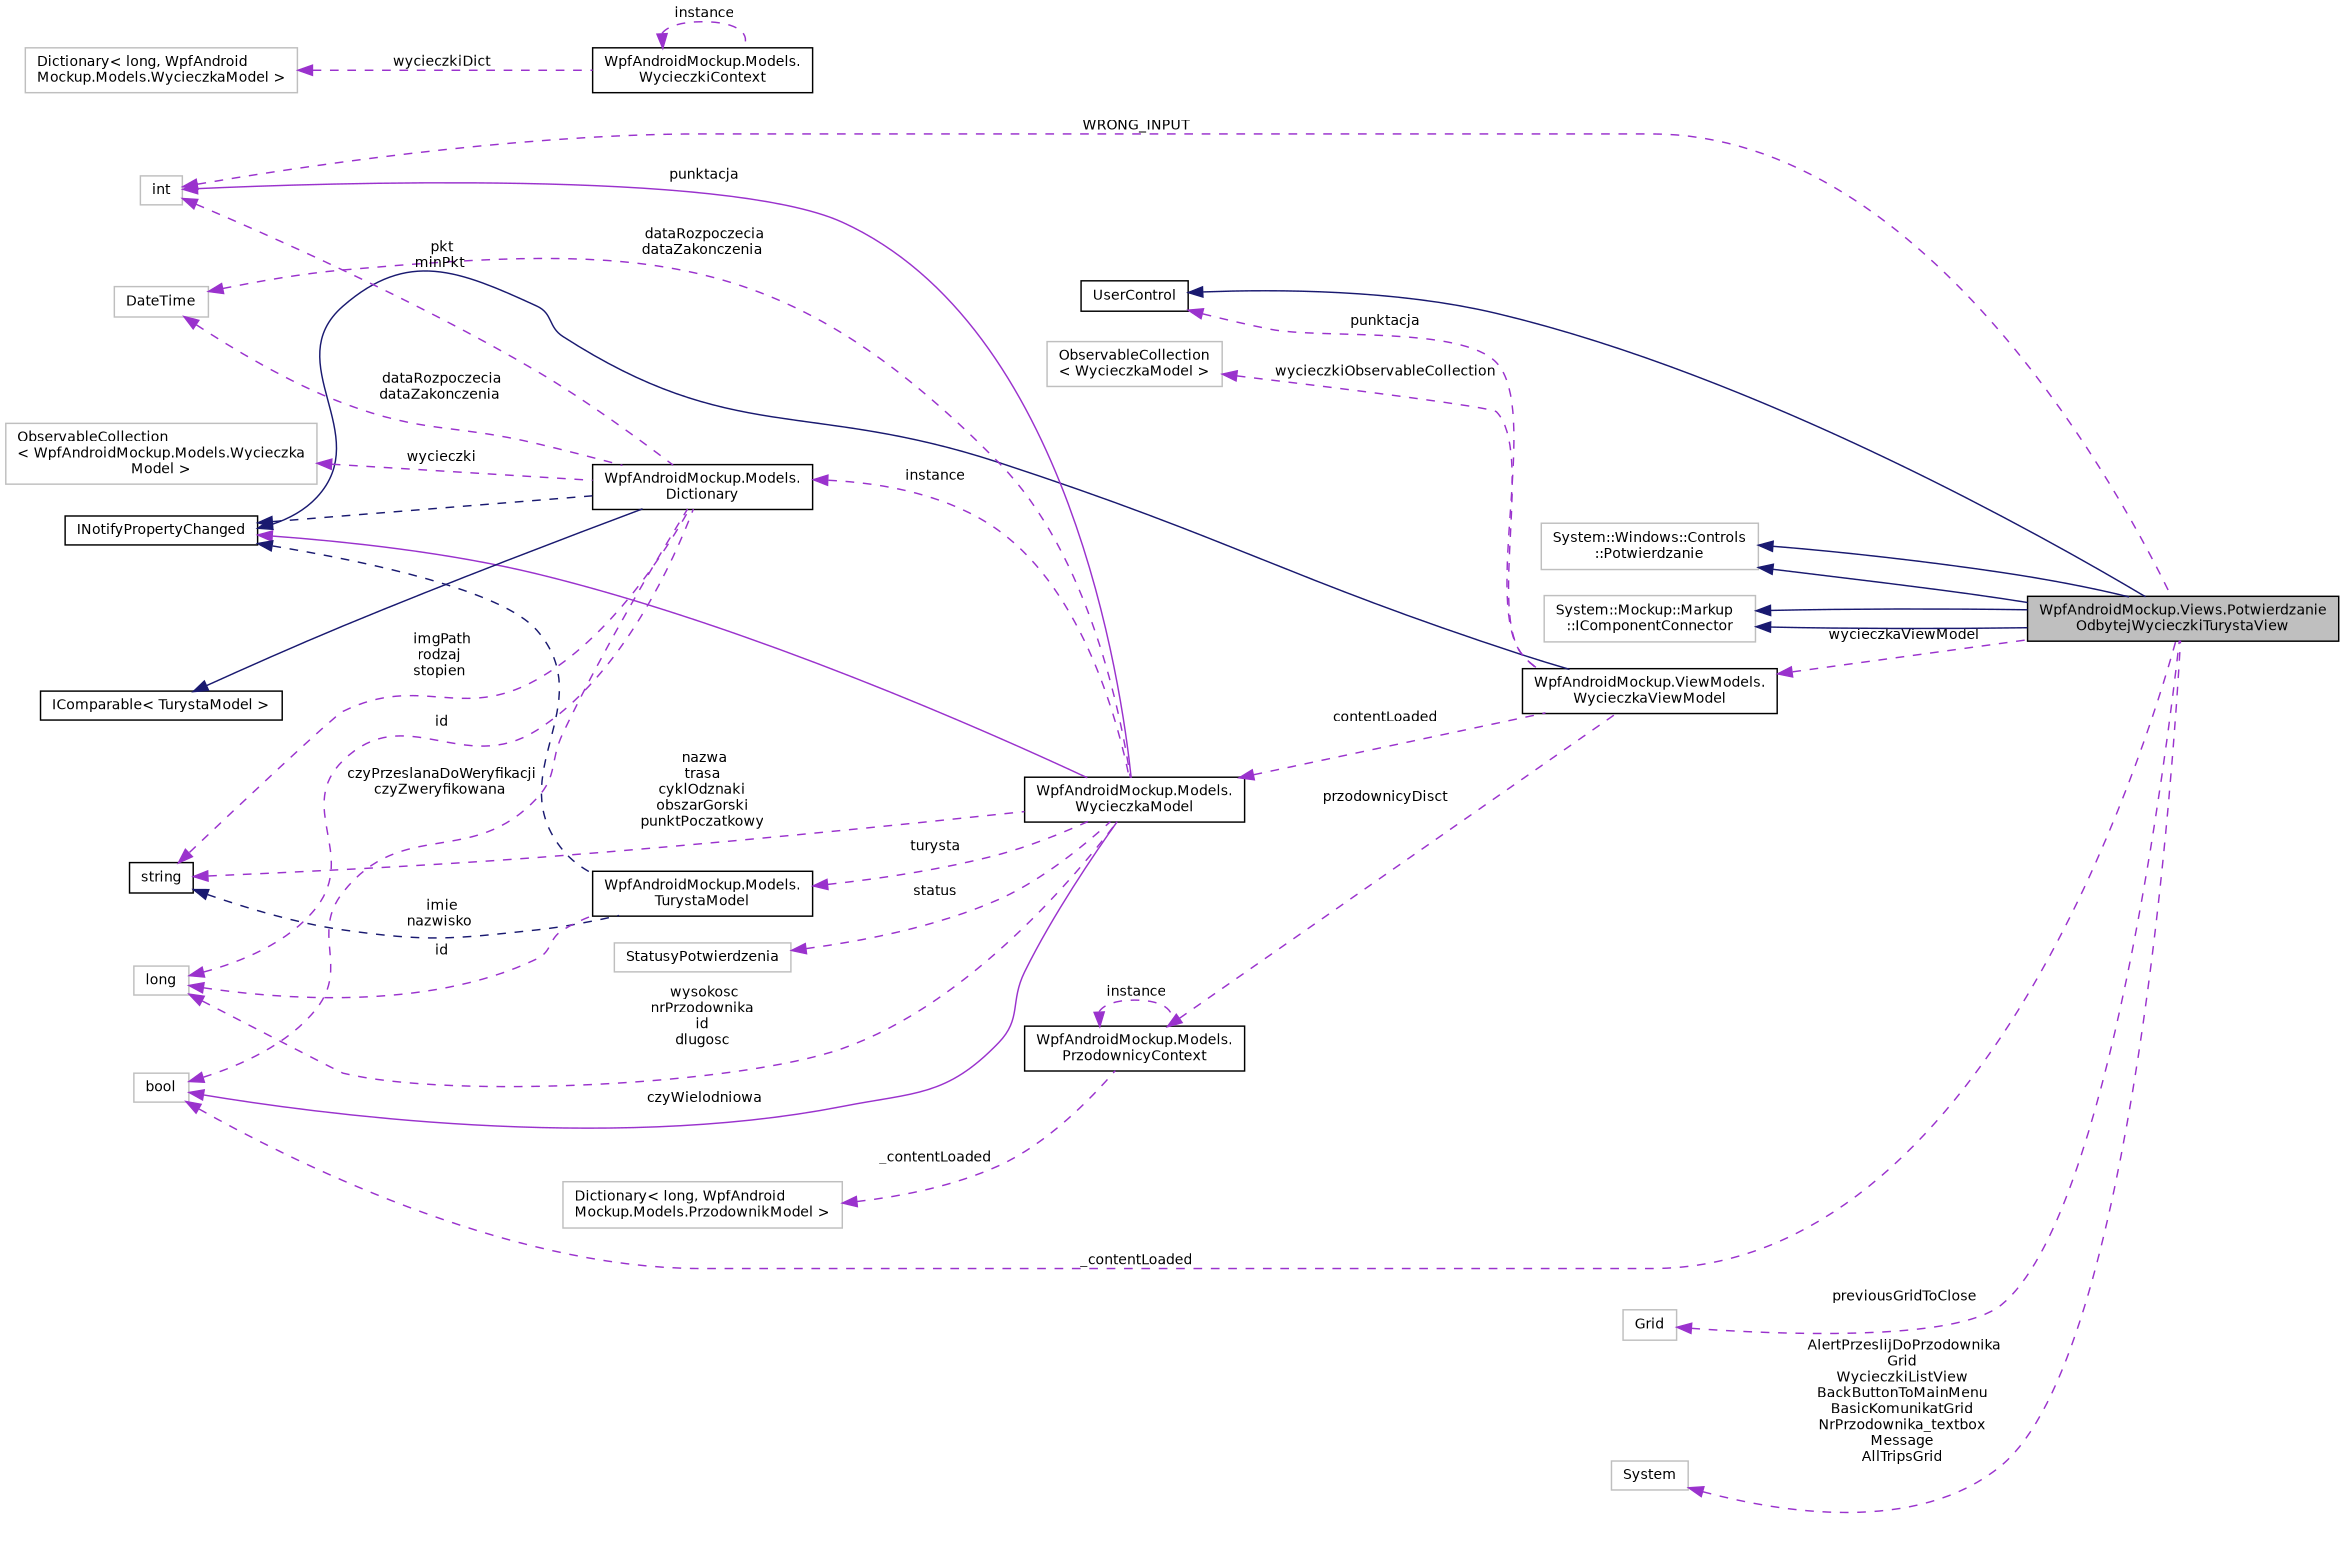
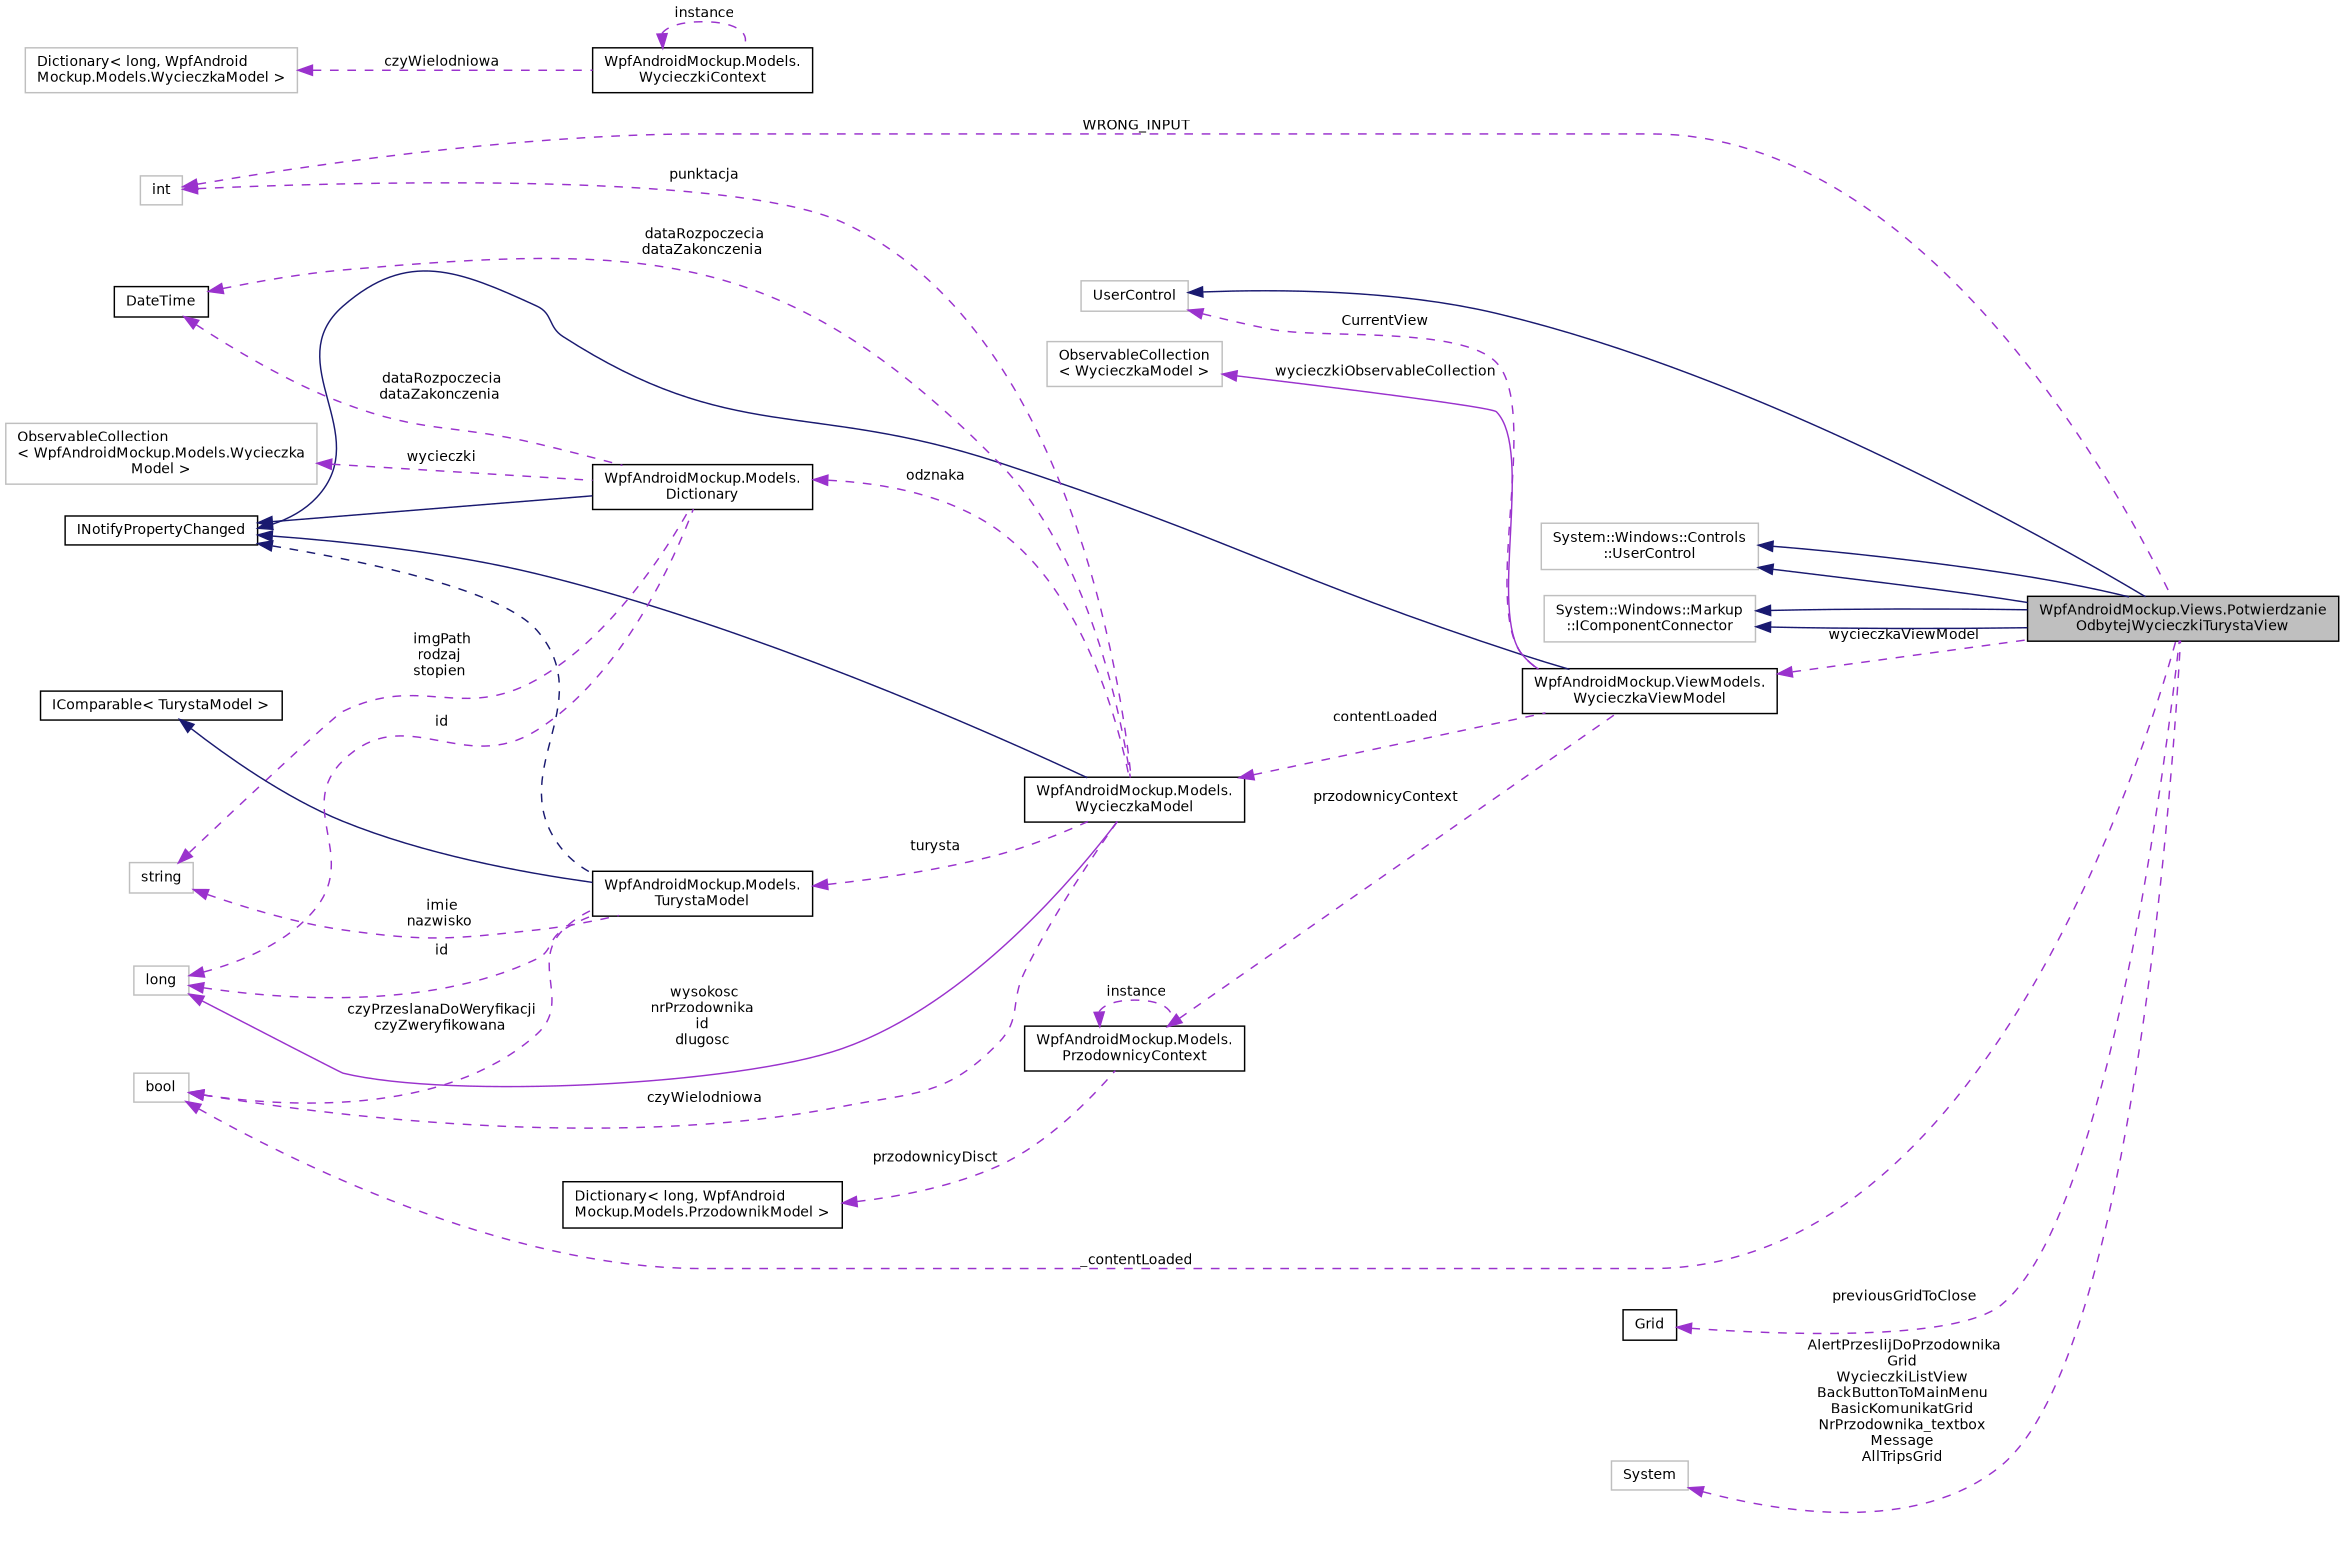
(440, 62) -> (440, 62)
(844, 223) -> (844, 223)
(1135, 296) -> (1135, 296)
(161, 302) -> (161, 302)
(443, 320) -> none
(1384, 321) -> (1384, 321)
(1498, 415) -> (1498, 415)
(933, 476) -> (933, 476)
(432, 509) -> (432, 509)
(1650, 546) -> (1650, 546)
(423, 593) -> (380, 835)
(691, 619) -> (691, 619)
(1650, 619) -> (1650, 619)
(1384, 797) -> (1384, 797)
(473, 836) -> (473, 1073)
(617, 851) -> none
(161, 878) -> (161, 878)
(411, 937) -> (411, 937)
(703, 957) -> none
(695, 1076) -> (695, 1076)
(736, 1121) -> (736, 1121)
(933, 1158) -> (933, 1158)
(703, 1205) -> (703, 1205)
(1650, 1325) -> (1650, 1325)
